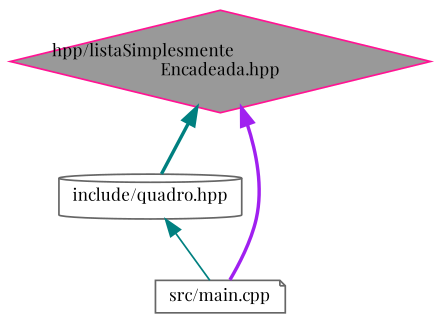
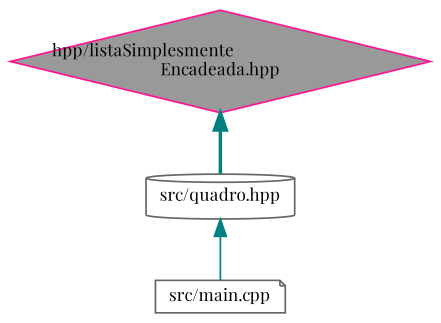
(150, 197) -> (220, 197)
(258, 204) -> none
